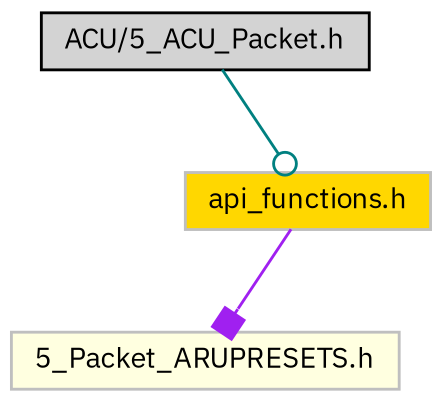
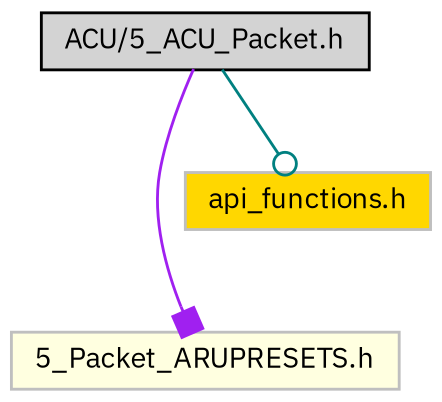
(265, 269) -> (158, 187)
